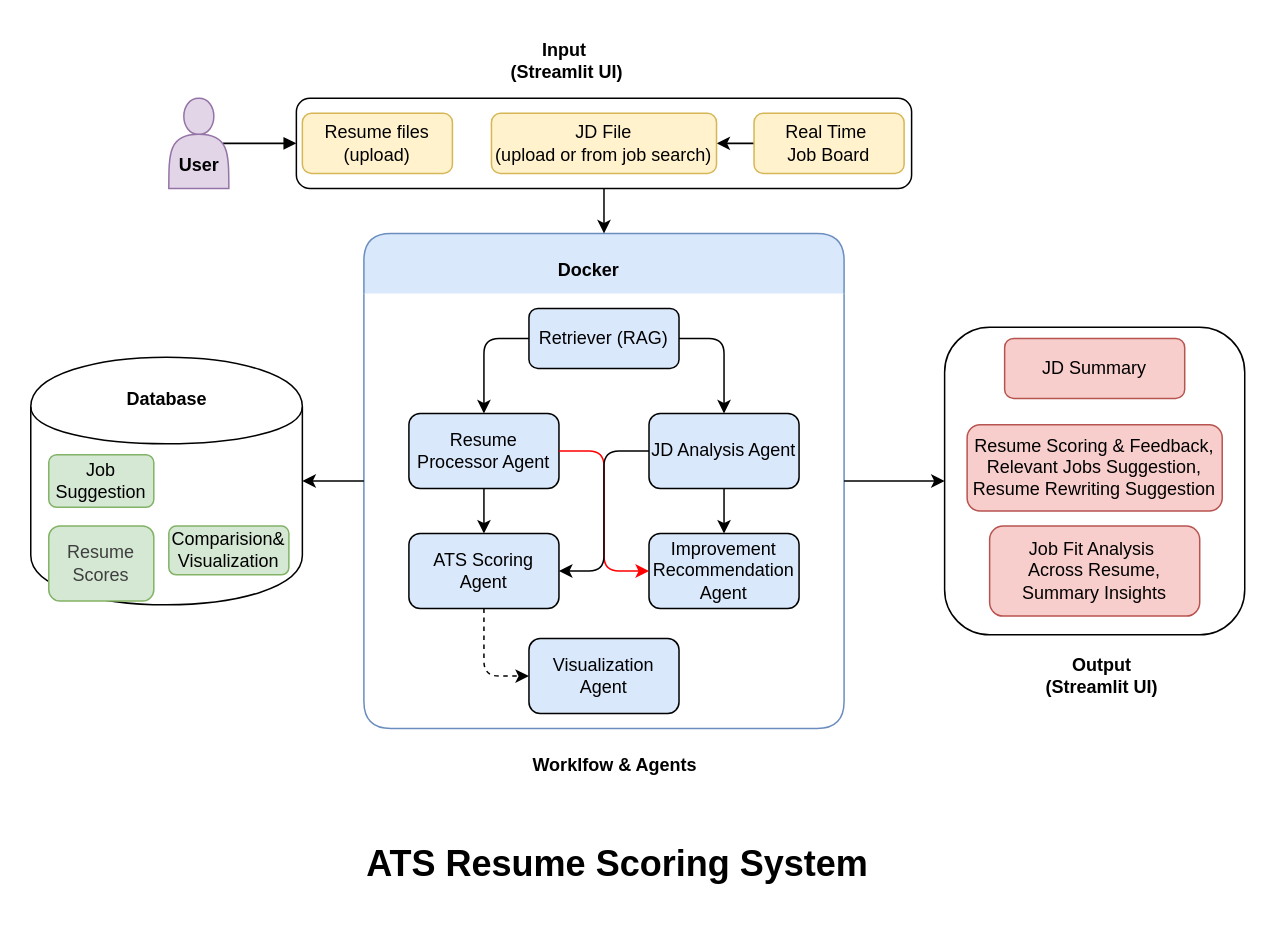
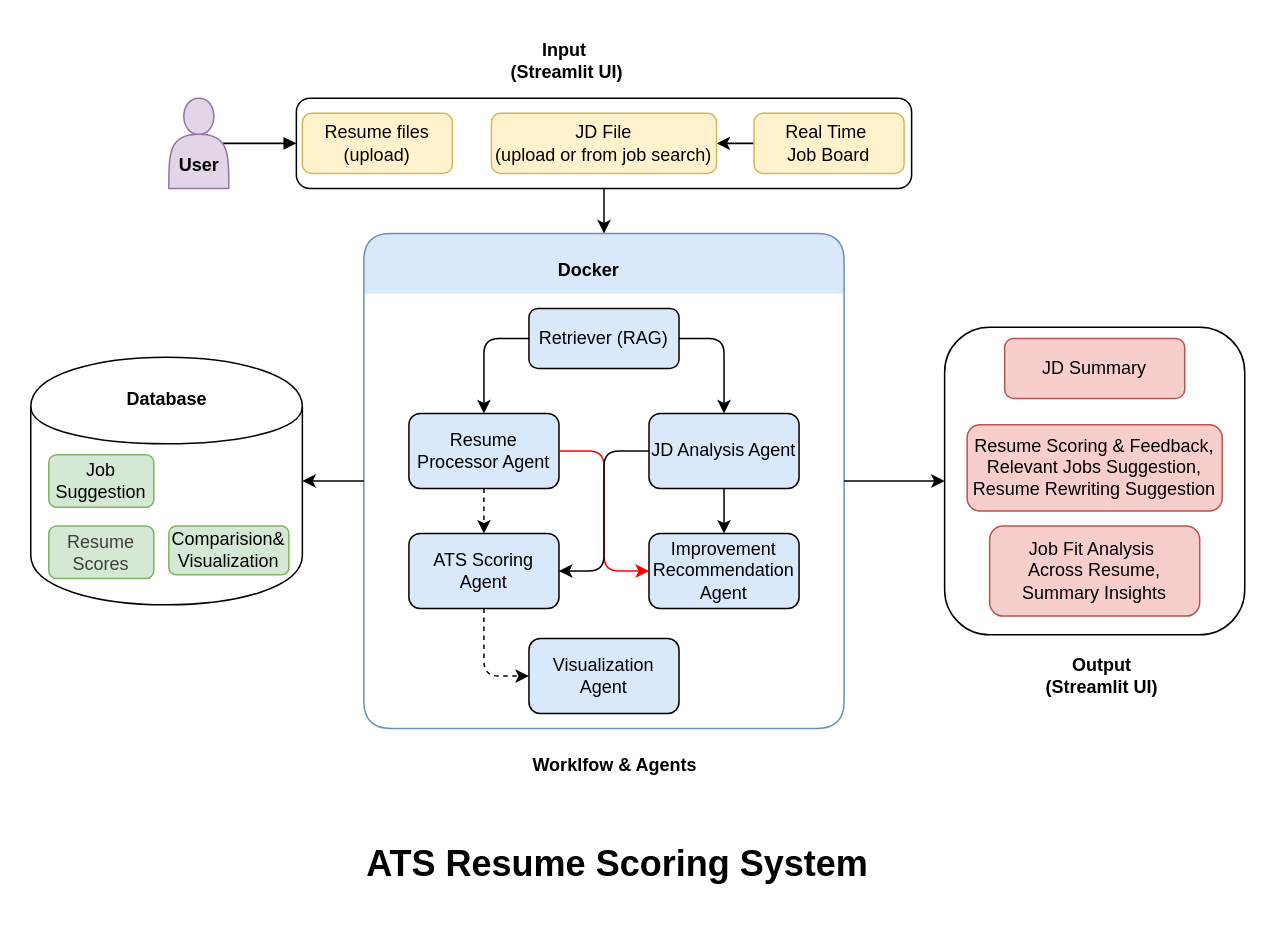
(484, 507) -> (484, 507)
(101, 563) -> (101, 552)
